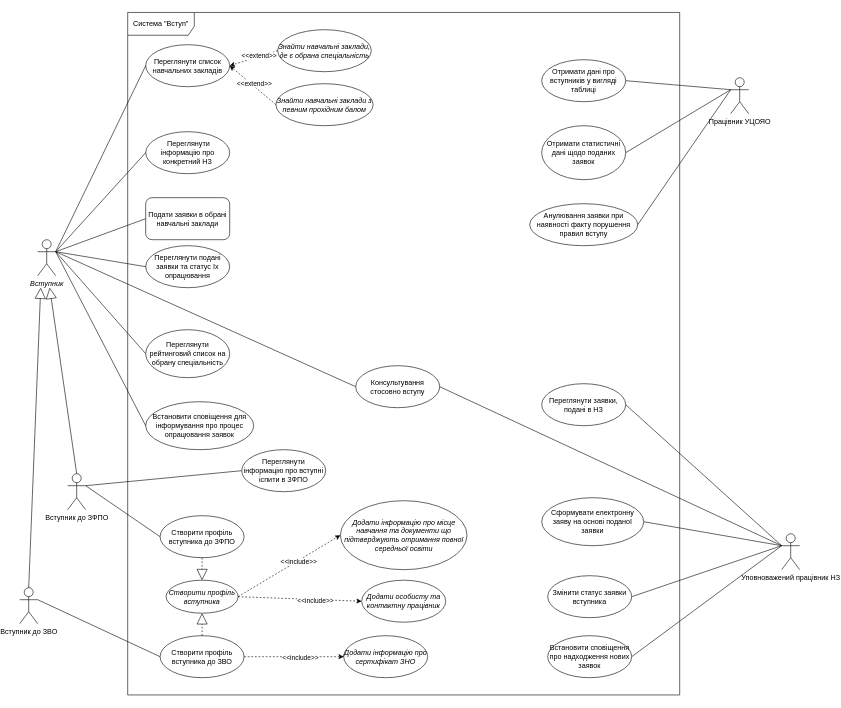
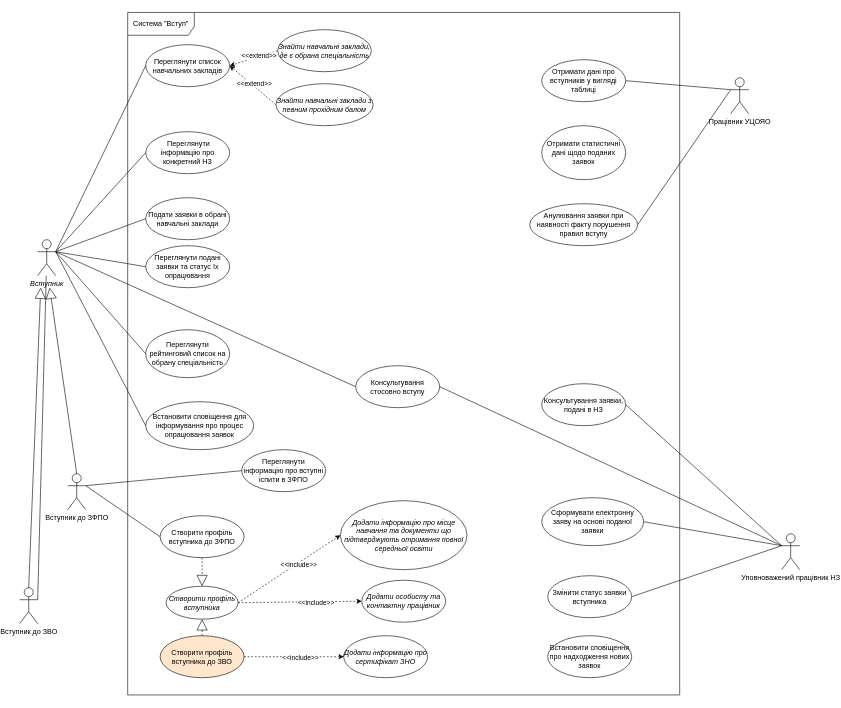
(675, 123) -> none
(188, 219) -> (188, 219)
(584, 405) -> (584, 405)
(202, 597) -> (202, 603)
(706, 602) -> none
(99, 628) -> (42, 438)
(202, 657) -> (202, 657)
